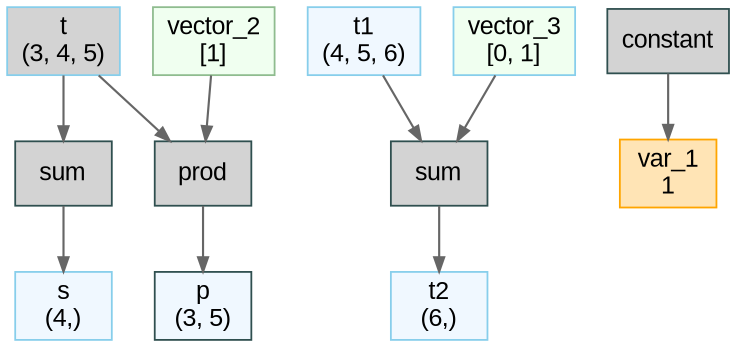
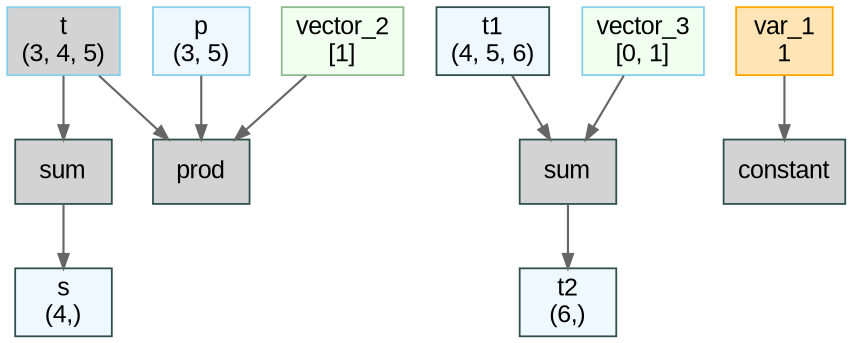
(364, 41) -> (493, 41)
(668, 99) -> (784, 100)
(203, 231) -> (201, 100)
(64, 306) -> (64, 302)
(203, 306) -> (201, 41)
(439, 306) -> (568, 302)
